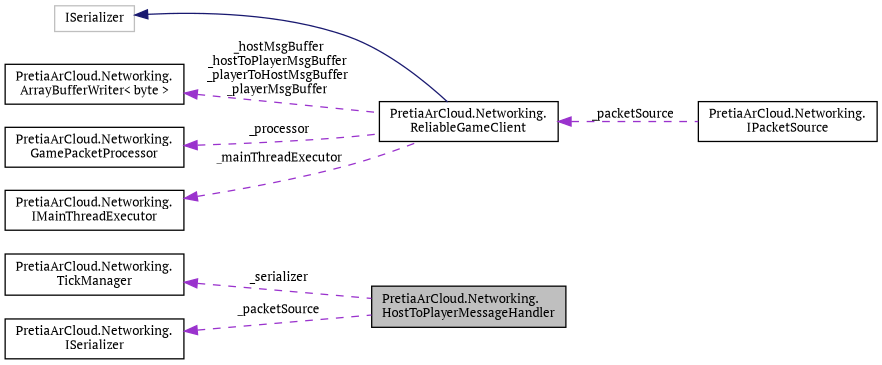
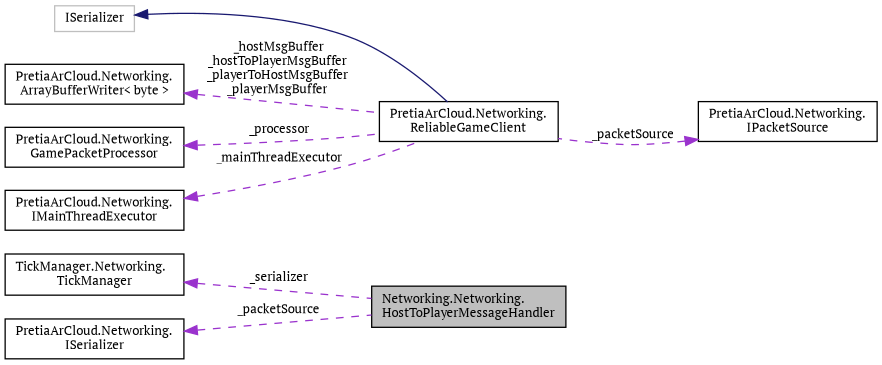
(635, 122) -> (622, 144)
(95, 275) -> (95, 275)
(469, 307) -> (469, 307)
